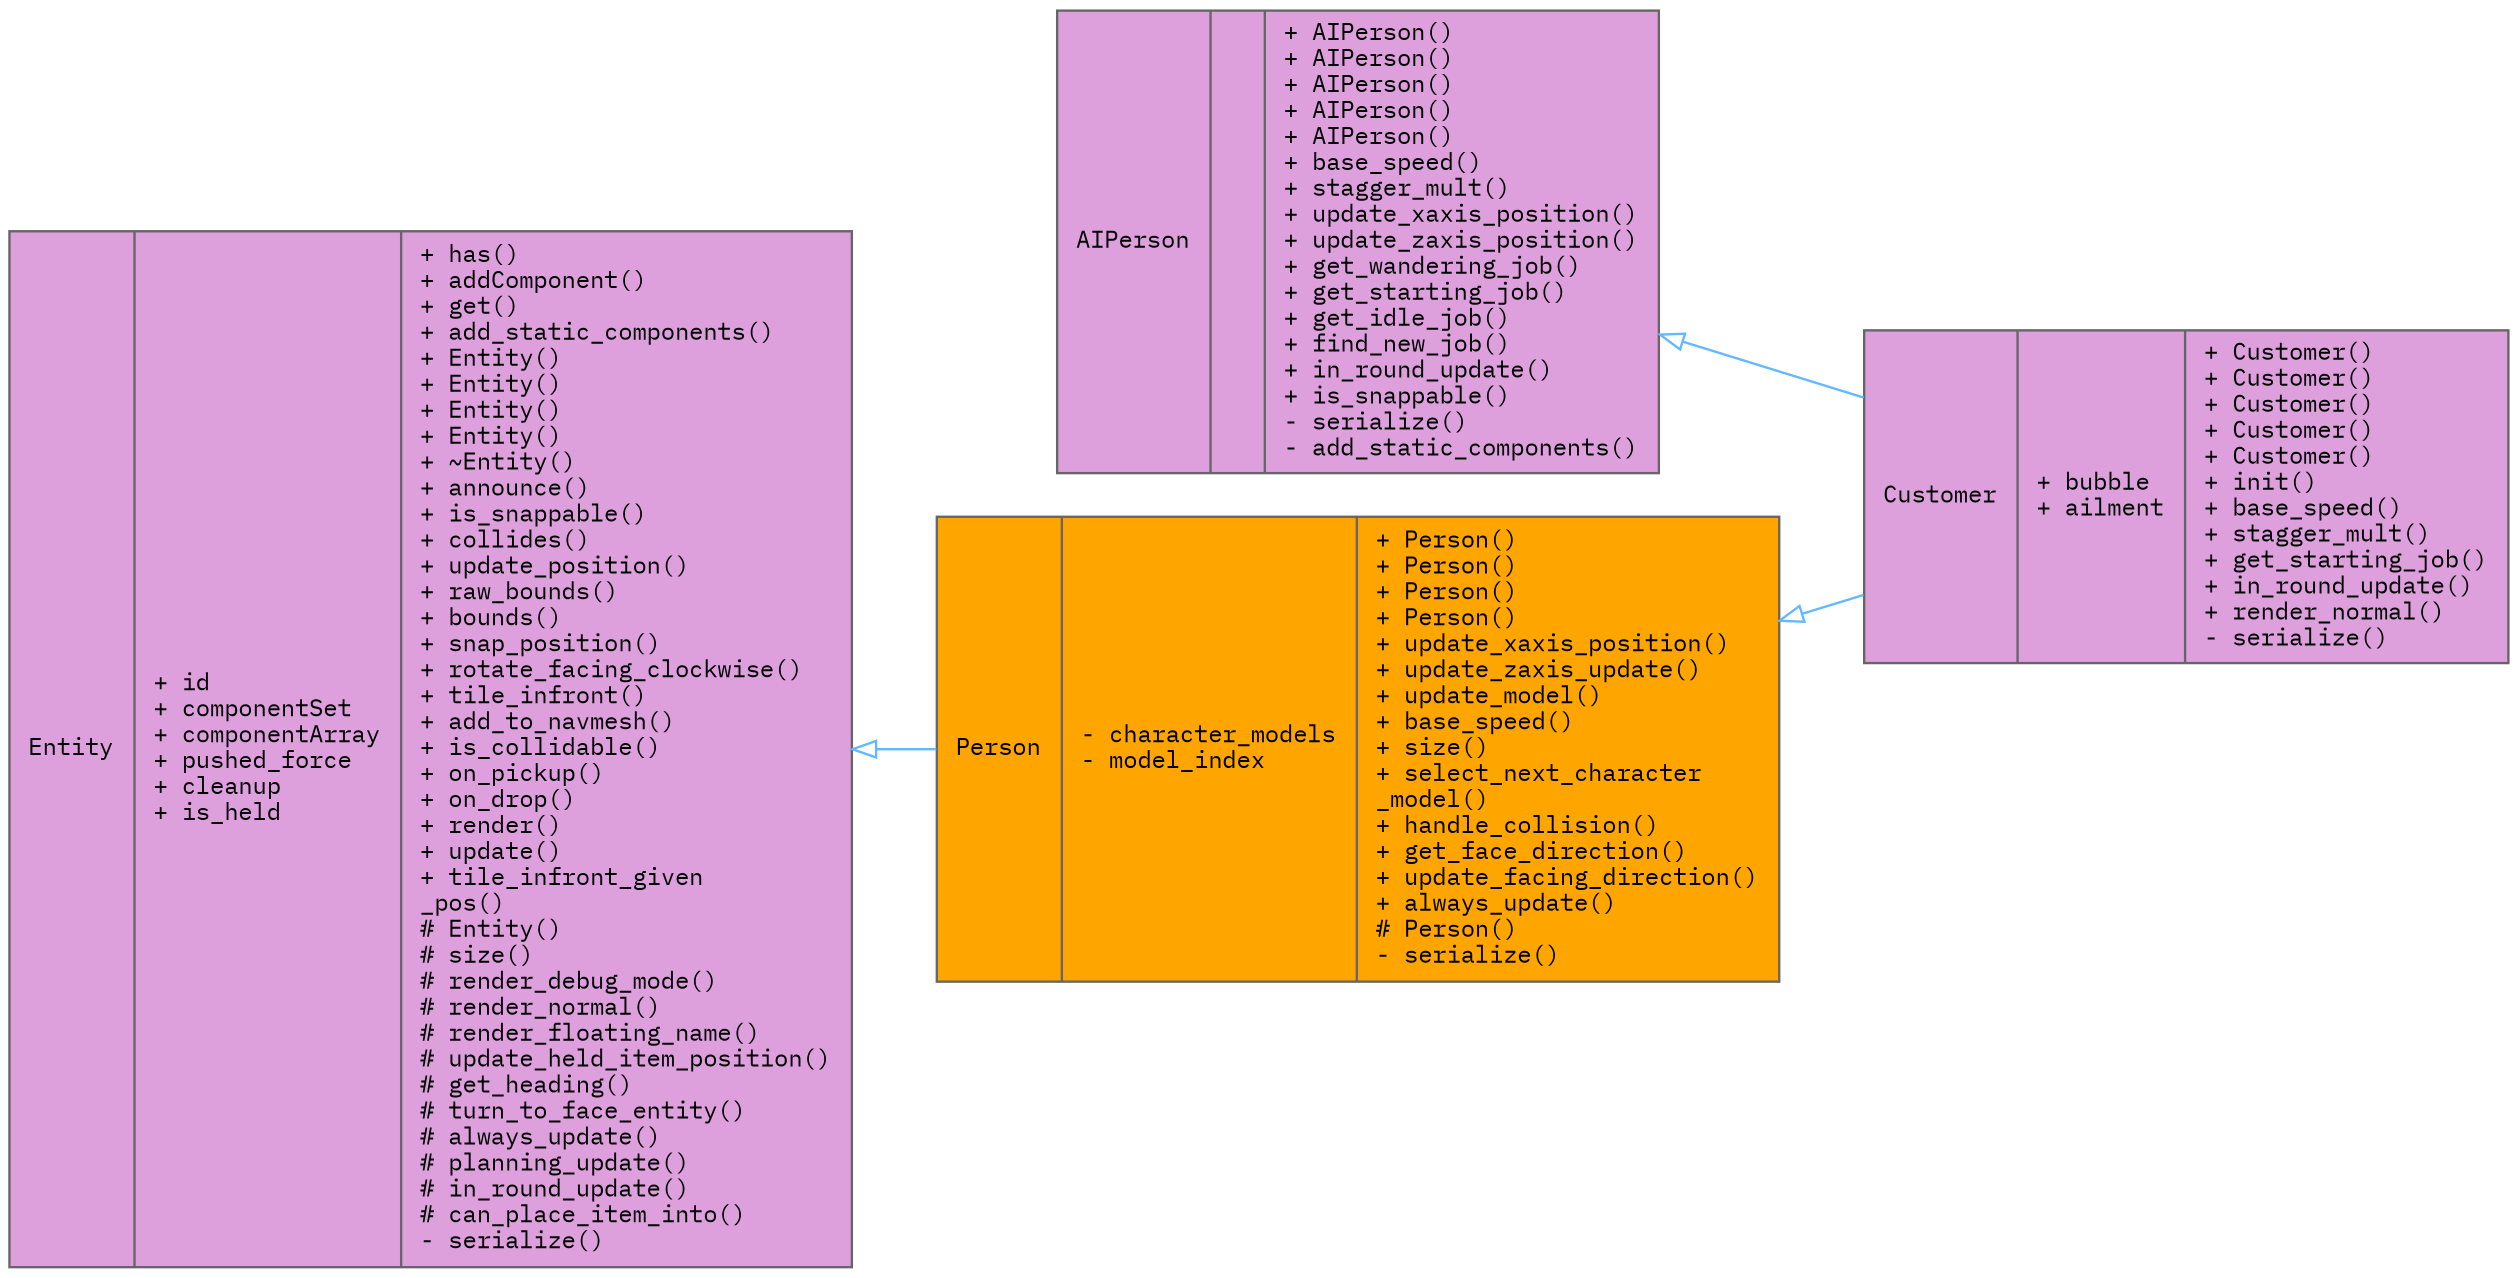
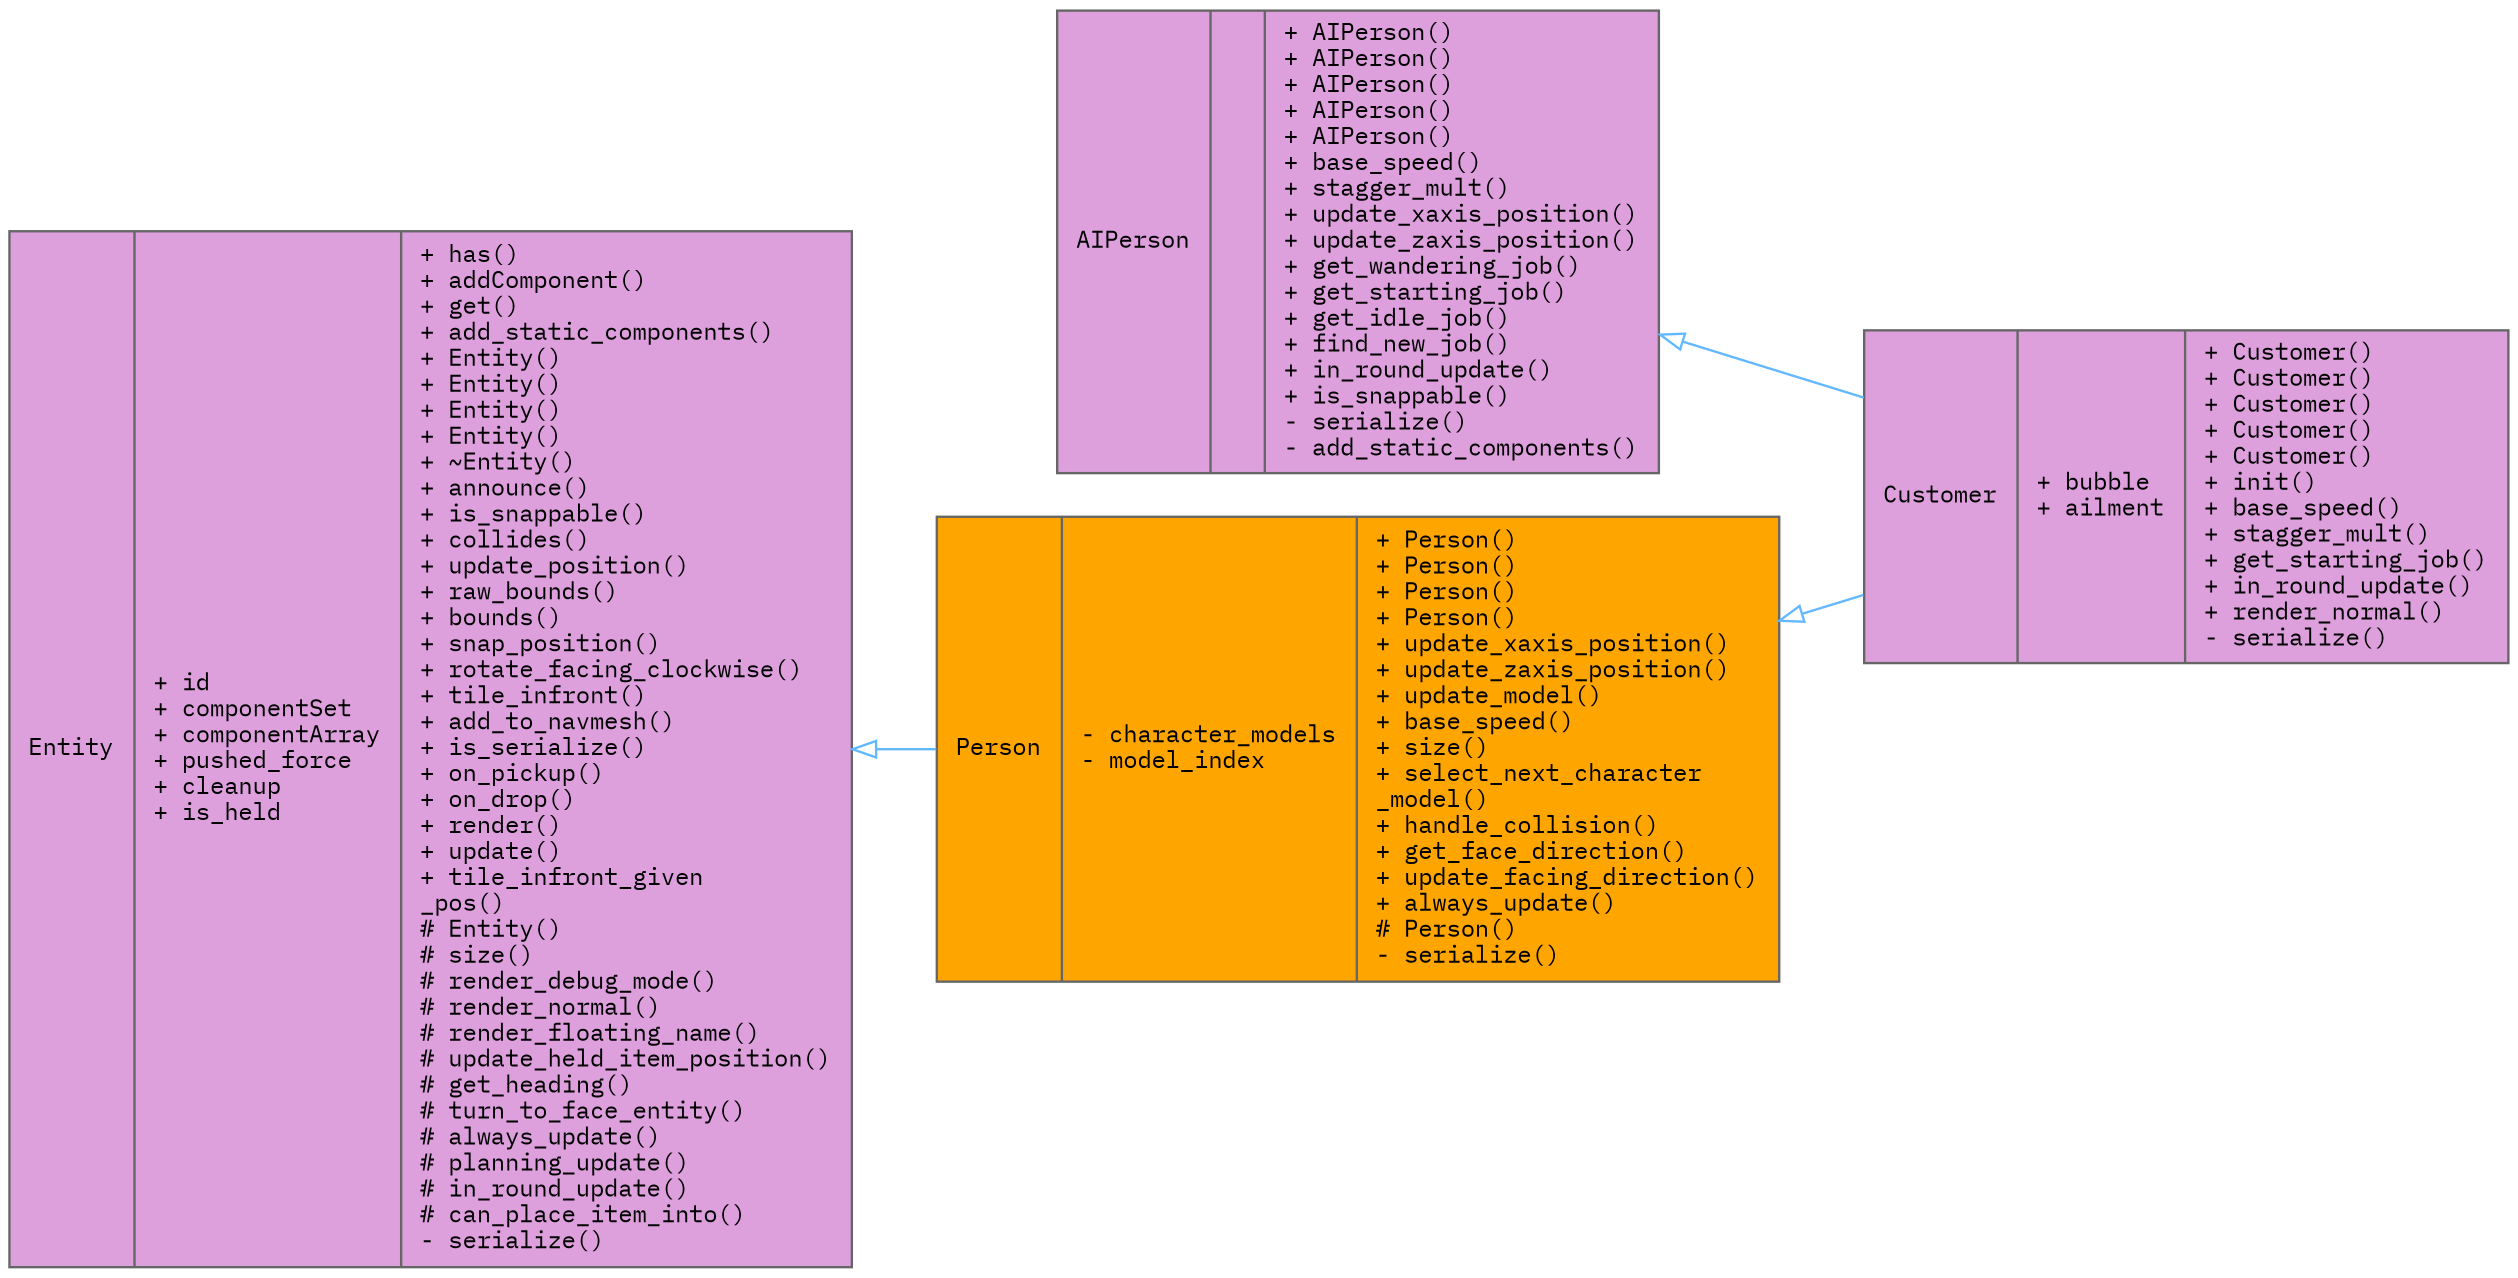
(1540, 670) -> (1554, 670)
(542, 748) -> (534, 748)
